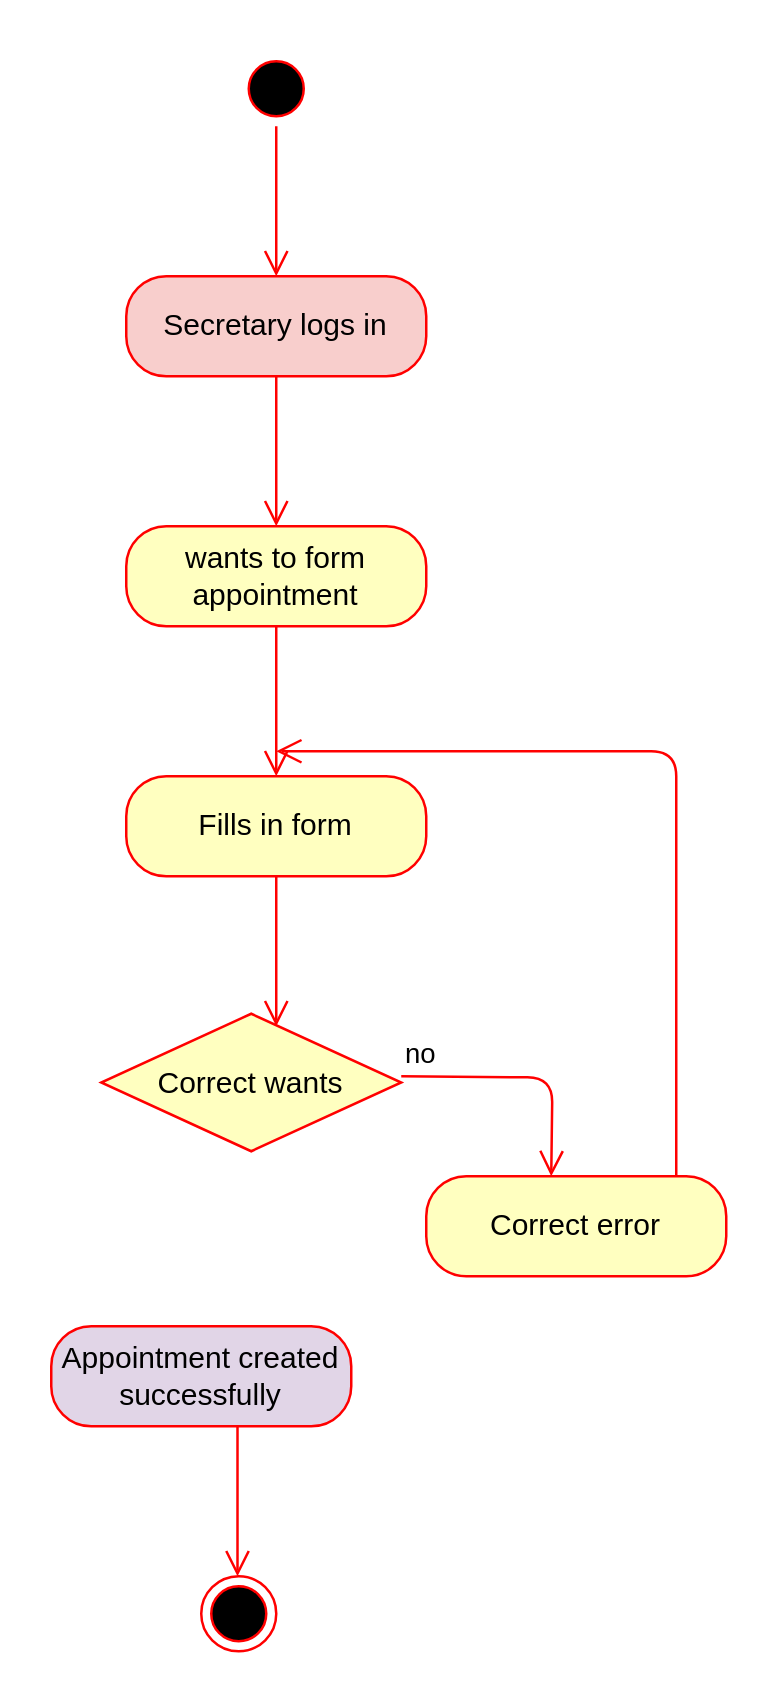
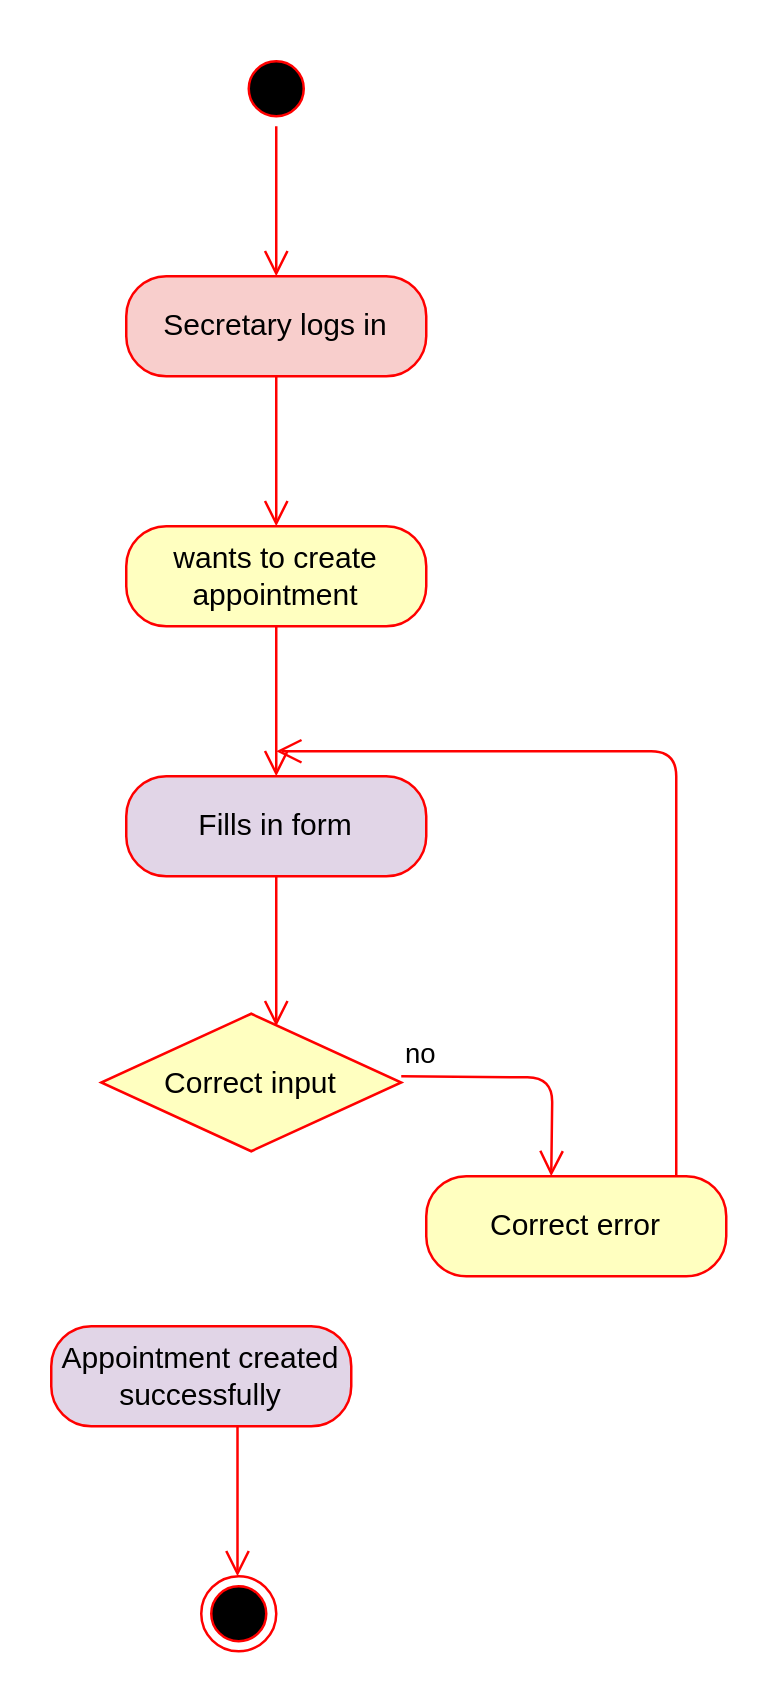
(276, 576) -> (276, 576)
(276, 826) -> (276, 826)
(251, 1084) -> (251, 1084)
